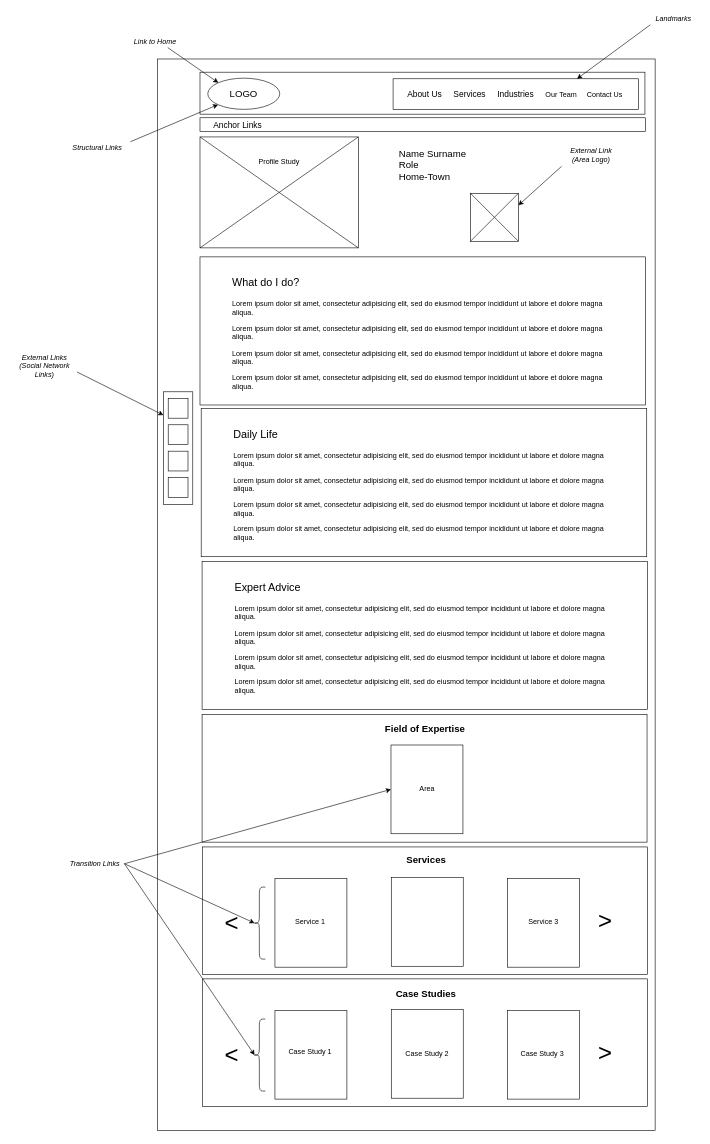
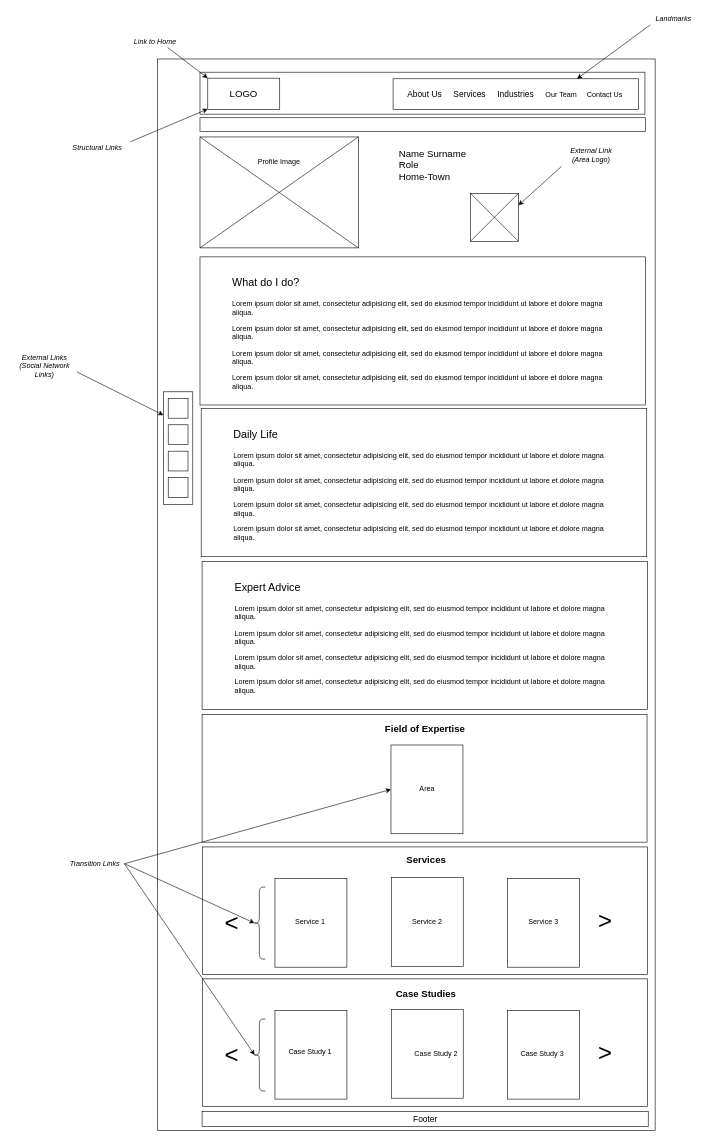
(244, 93) -> (244, 93)
(238, 124) -> none
(279, 161) -> (279, 161)
none -> (428, 922)
(428, 1054) -> (437, 1054)
none -> (425, 1119)
